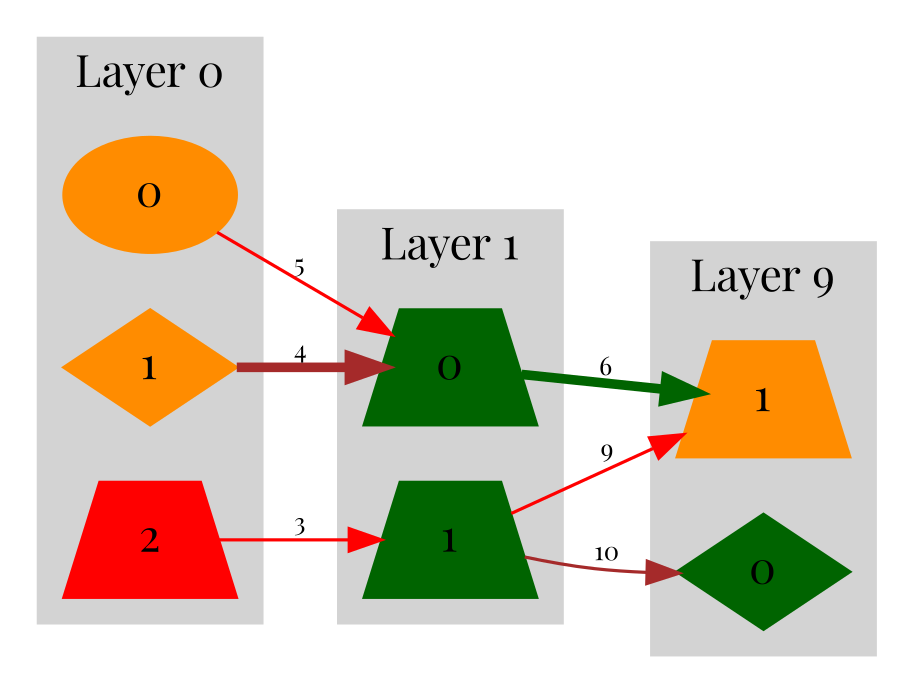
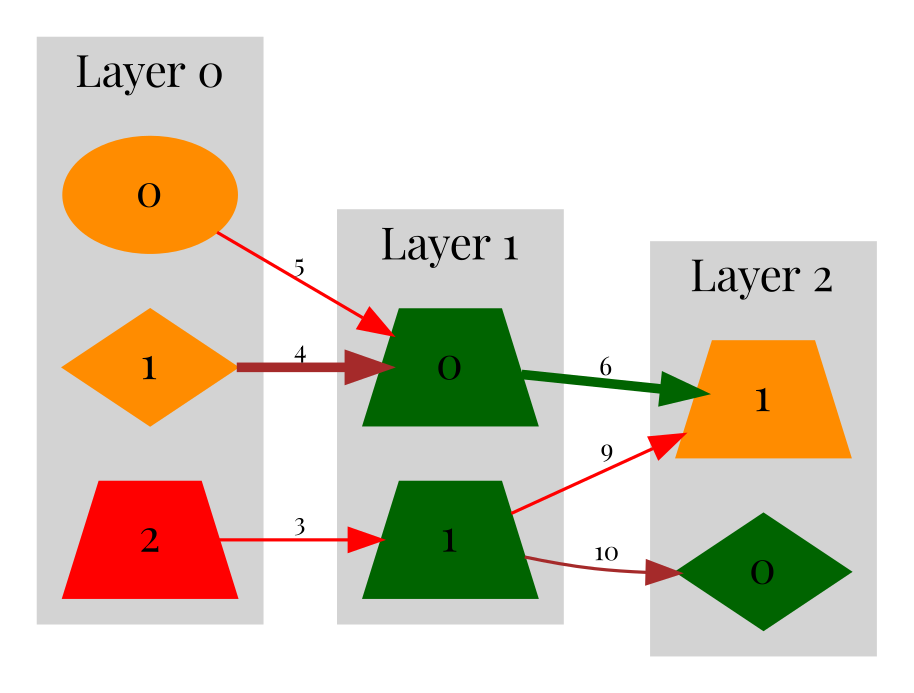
(763, 280) -> (763, 280)
